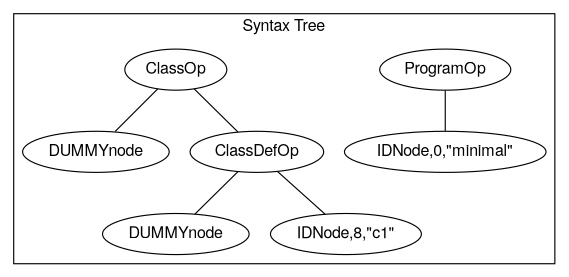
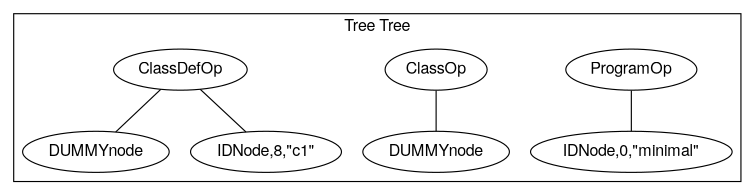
(284, 27) -> (377, 27)
(216, 110) -> none
